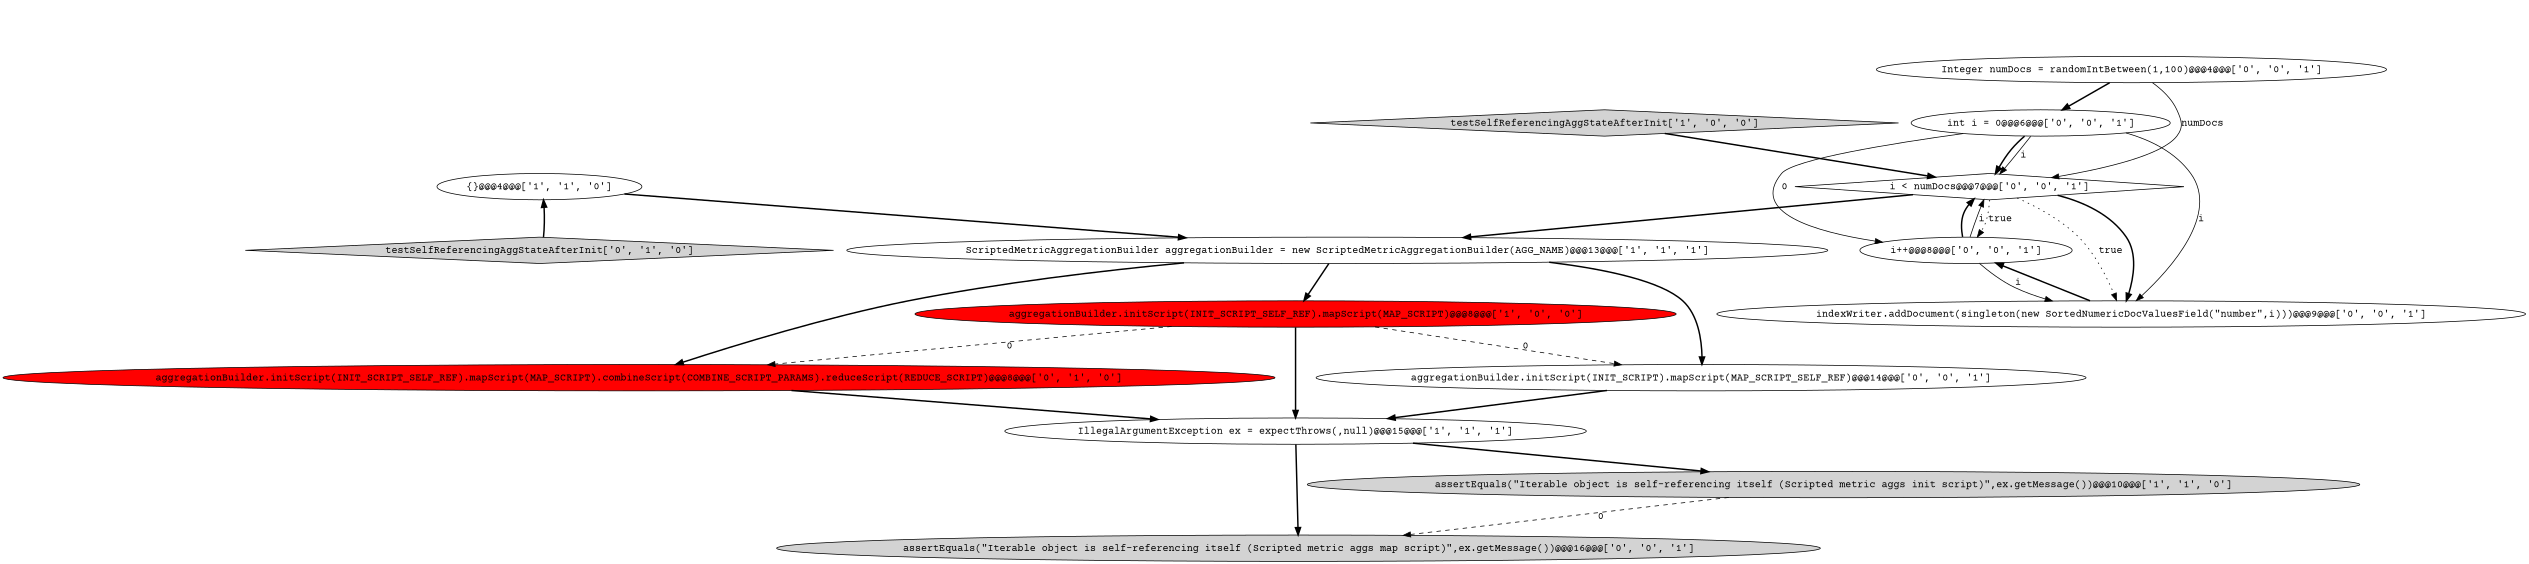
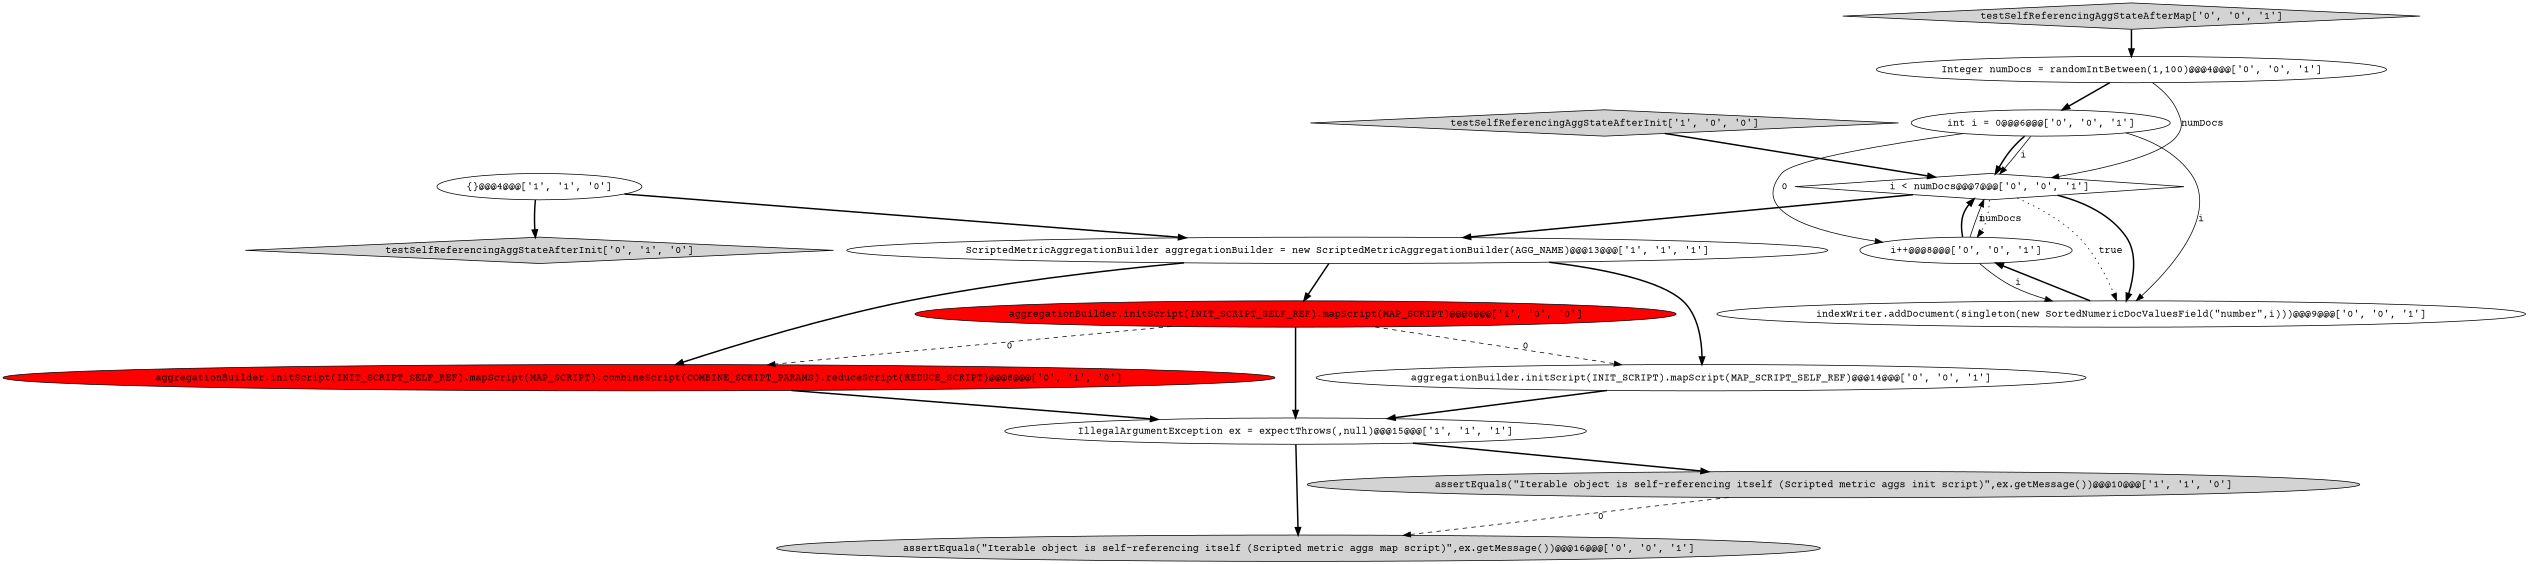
none -> (2131, 16)
(2000, 218) -> (2000, 218)
(544, 222) -> (535, 215)
